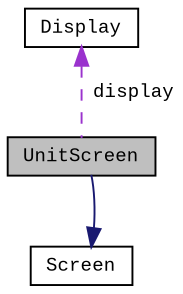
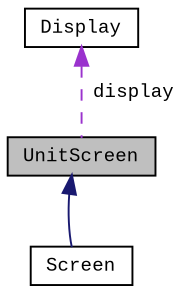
(94, 201) -> (69, 221)
